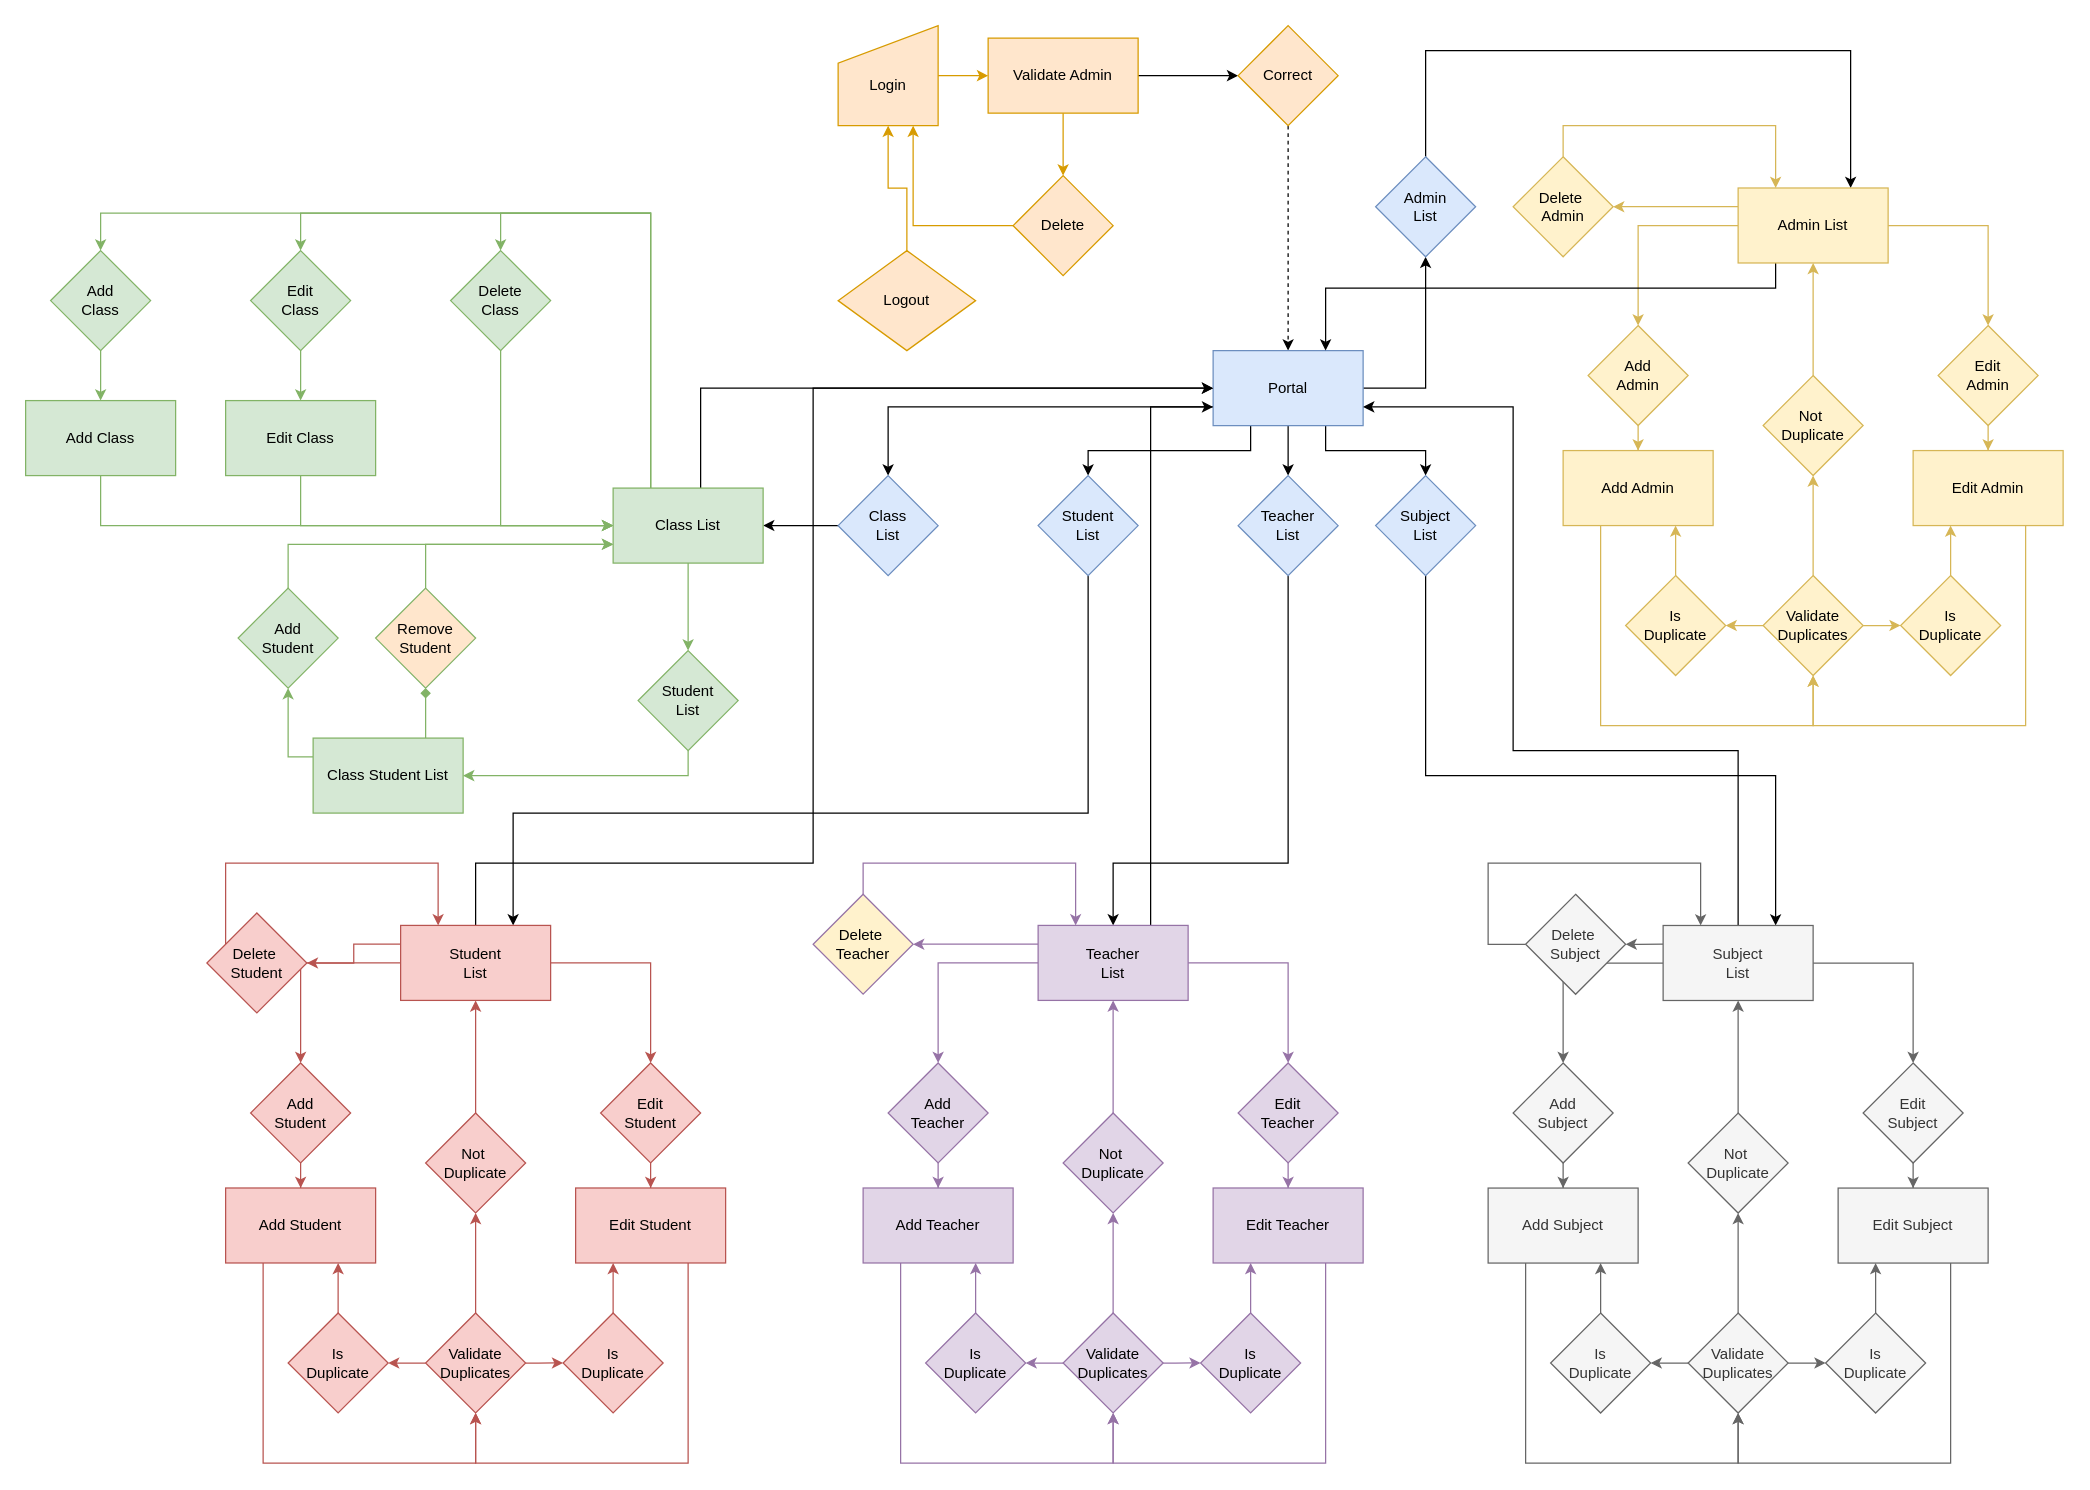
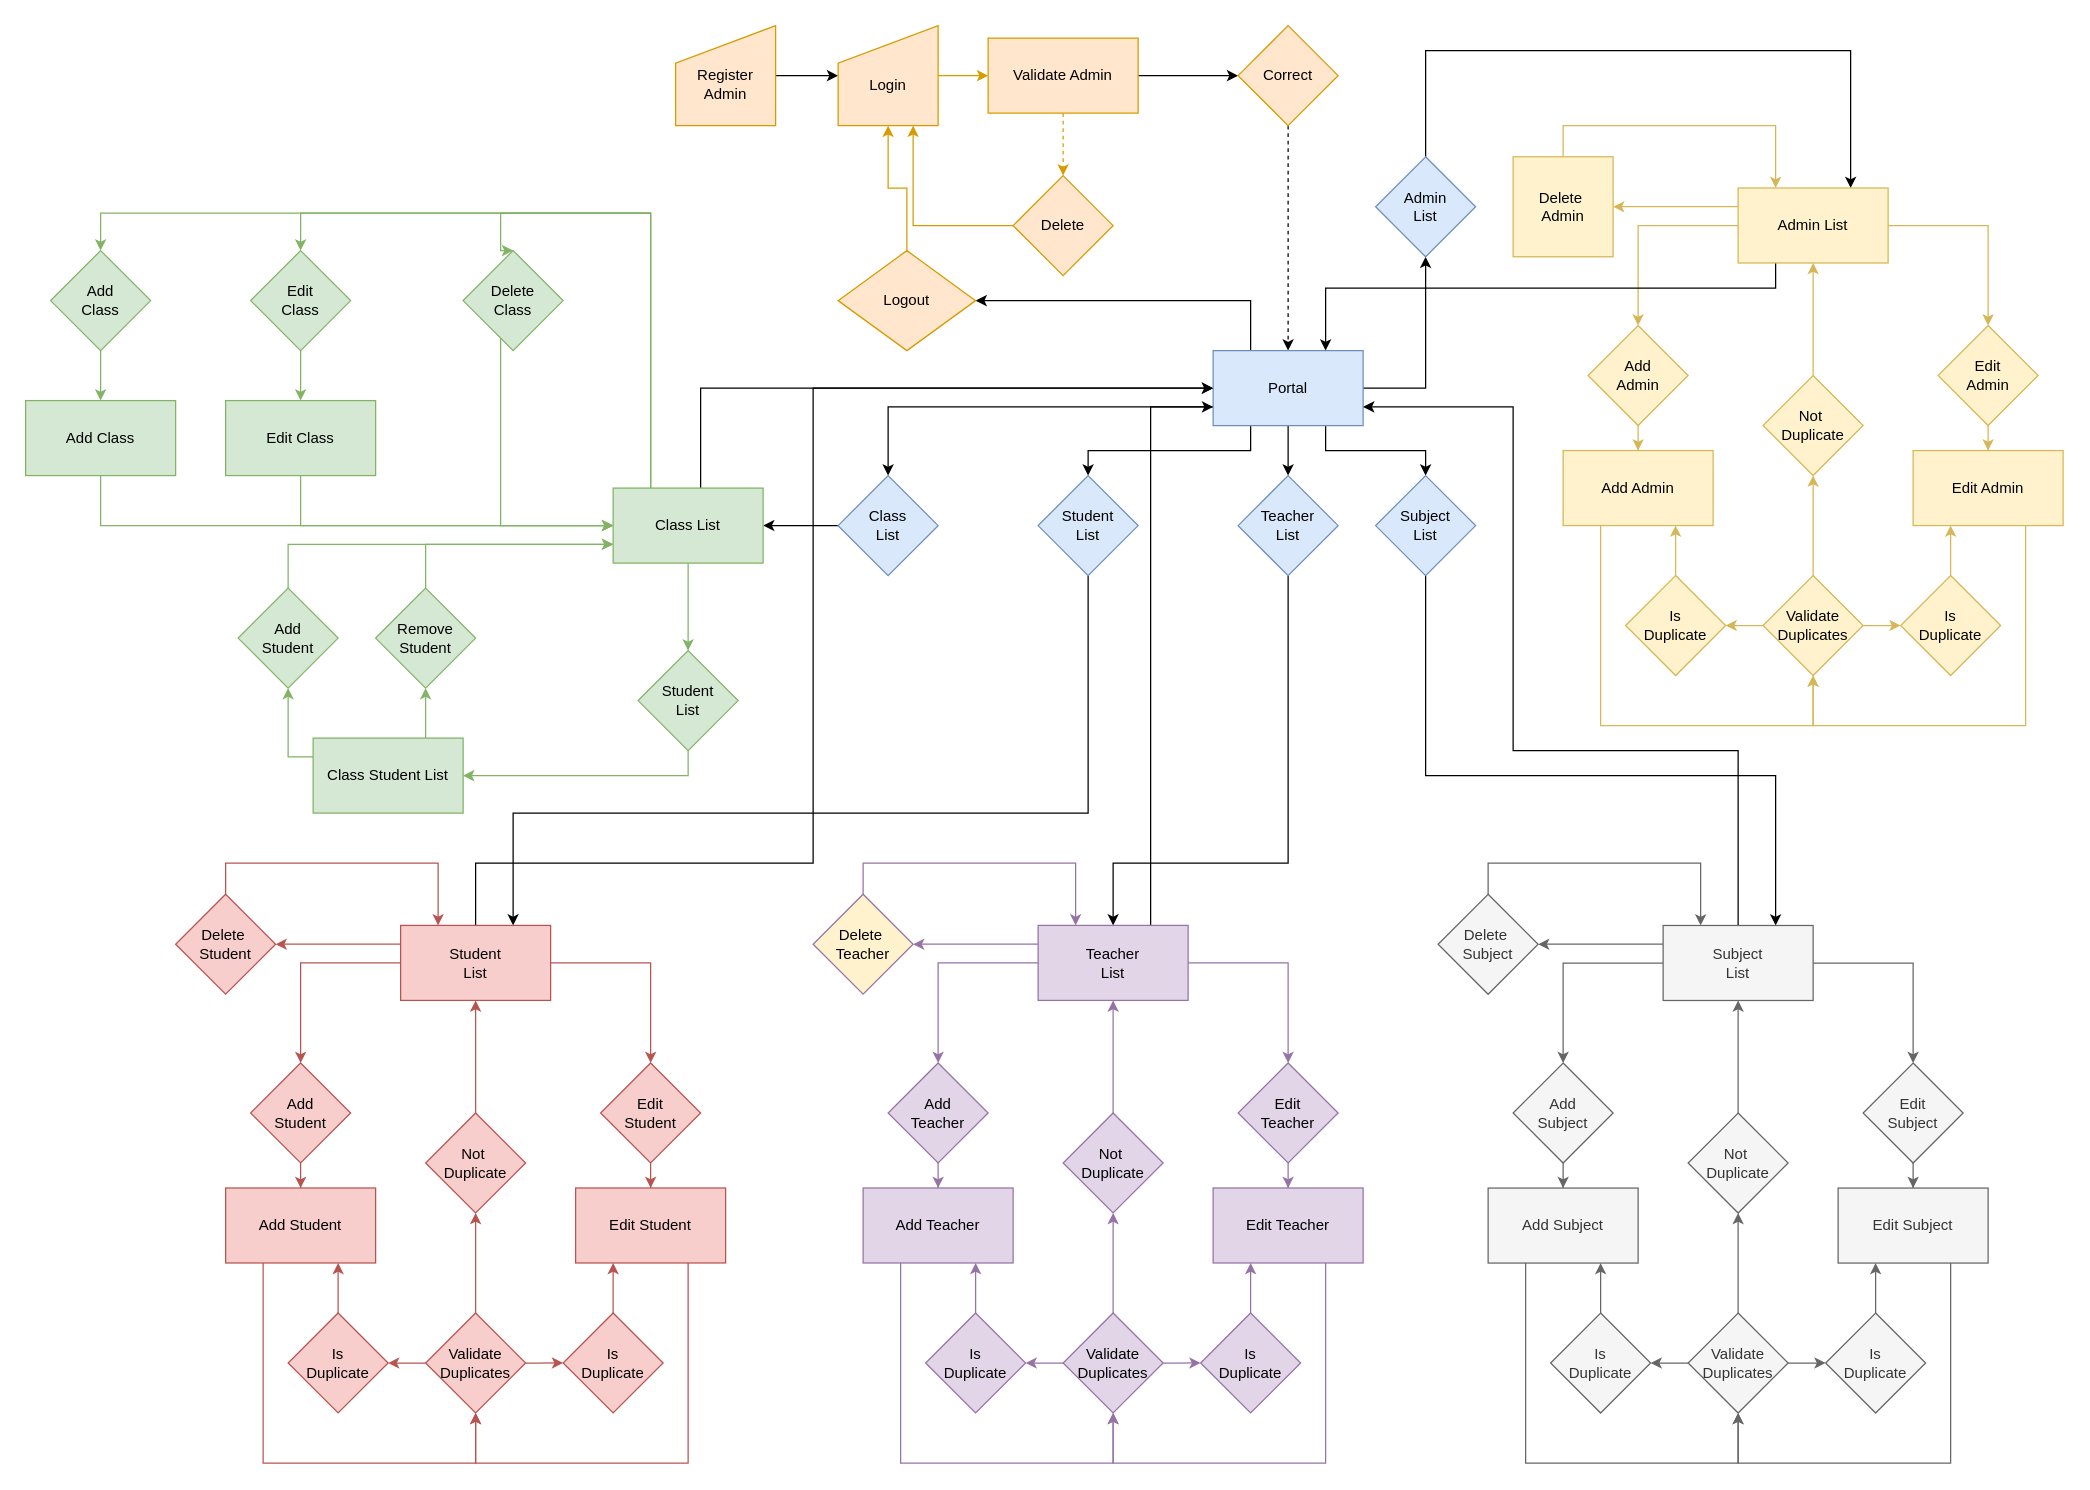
none -> (726, 76)
none -> (803, 76)
(1063, 140) -> (1063, 140)
(1563, 207) -> (1563, 207)
(501, 301) -> (513, 301)
none -> (1143, 301)
(426, 638) -> (426, 638)
(426, 699) -> (426, 698)
(1576, 944) -> (1488, 944)
(257, 963) -> (226, 944)
